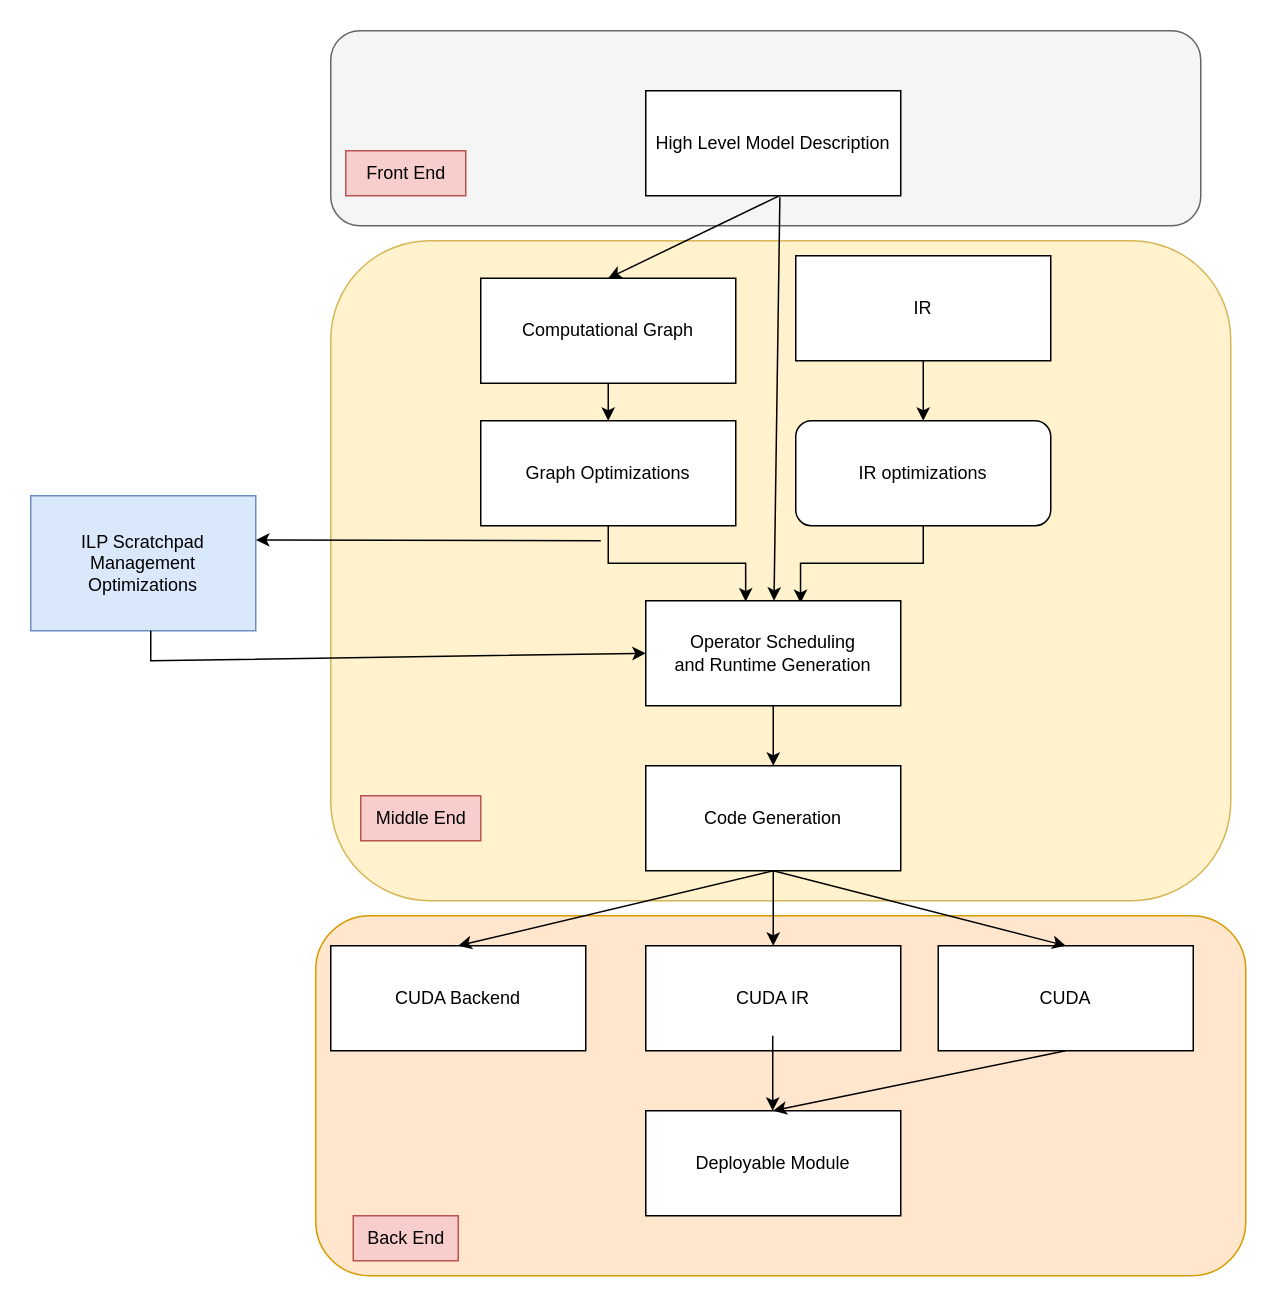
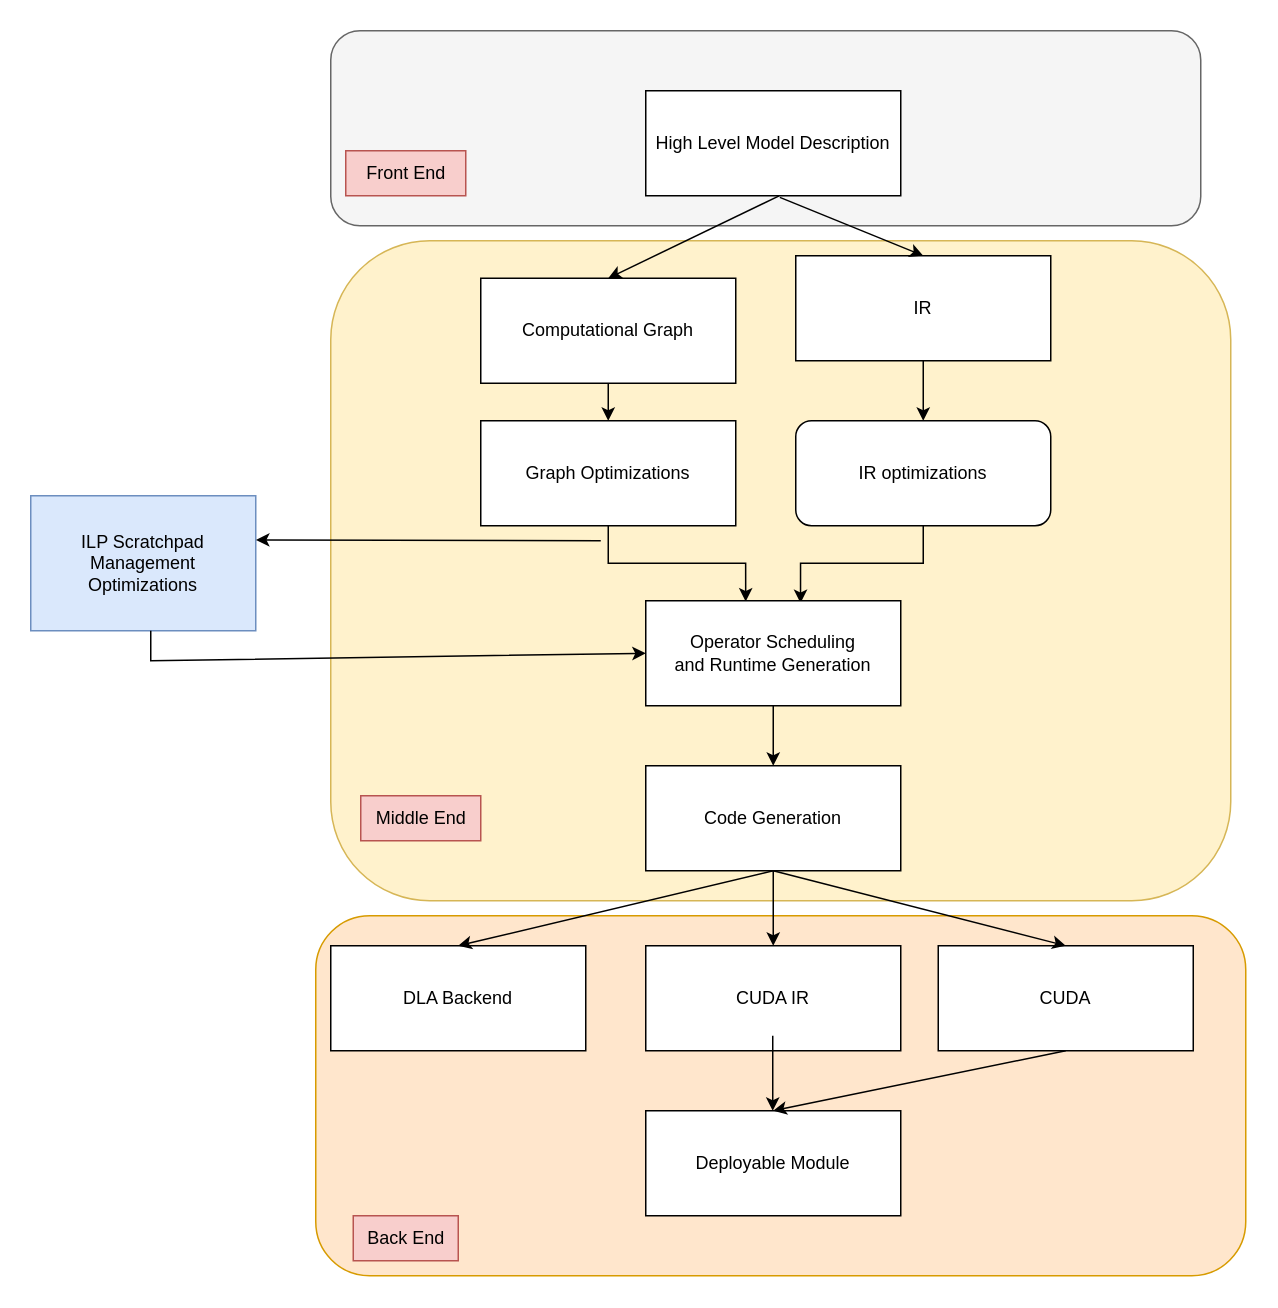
(777, 394) -> (847, 225)
(458, 998) -> (458, 998)
